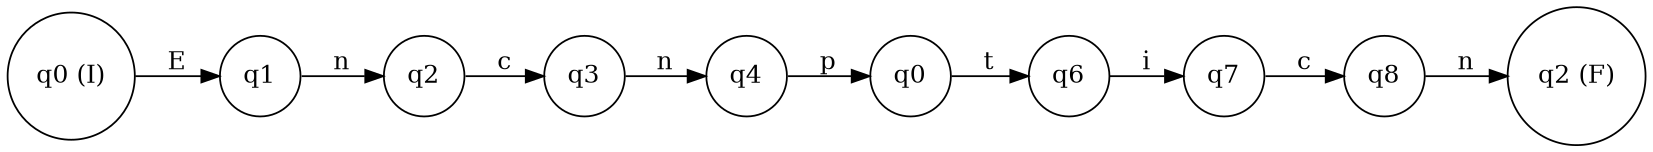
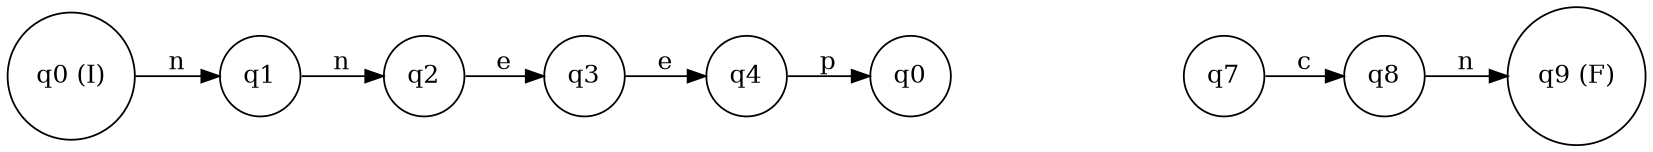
(177, 63) -> (177, 63)
(504, 63) -> (504, 63)
(666, 63) -> (666, 63)
(1069, 76) -> none
(1577, 76) -> (1577, 76)
